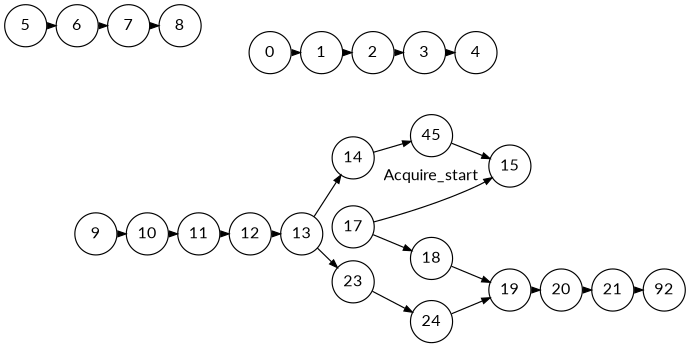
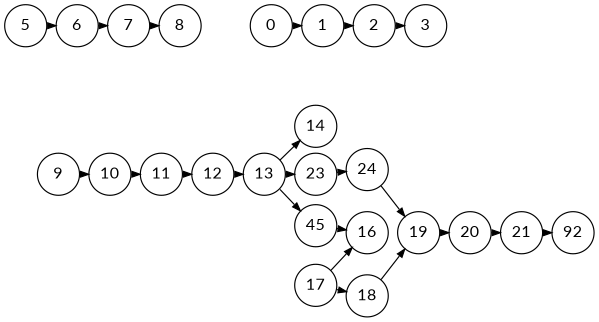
(201, 26) -> (201, 26)
(476, 53) -> none
(388, 148) -> (287, 197)
(510, 166) -> (367, 233)
